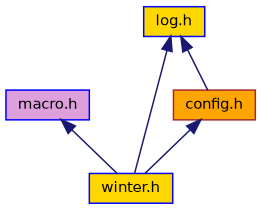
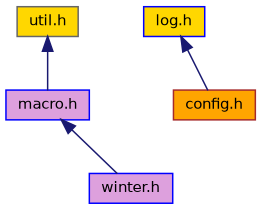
none -> (48, 22)
(151, 112) -> none
(167, 152) -> none
(131, 188) -> (131, 188)
